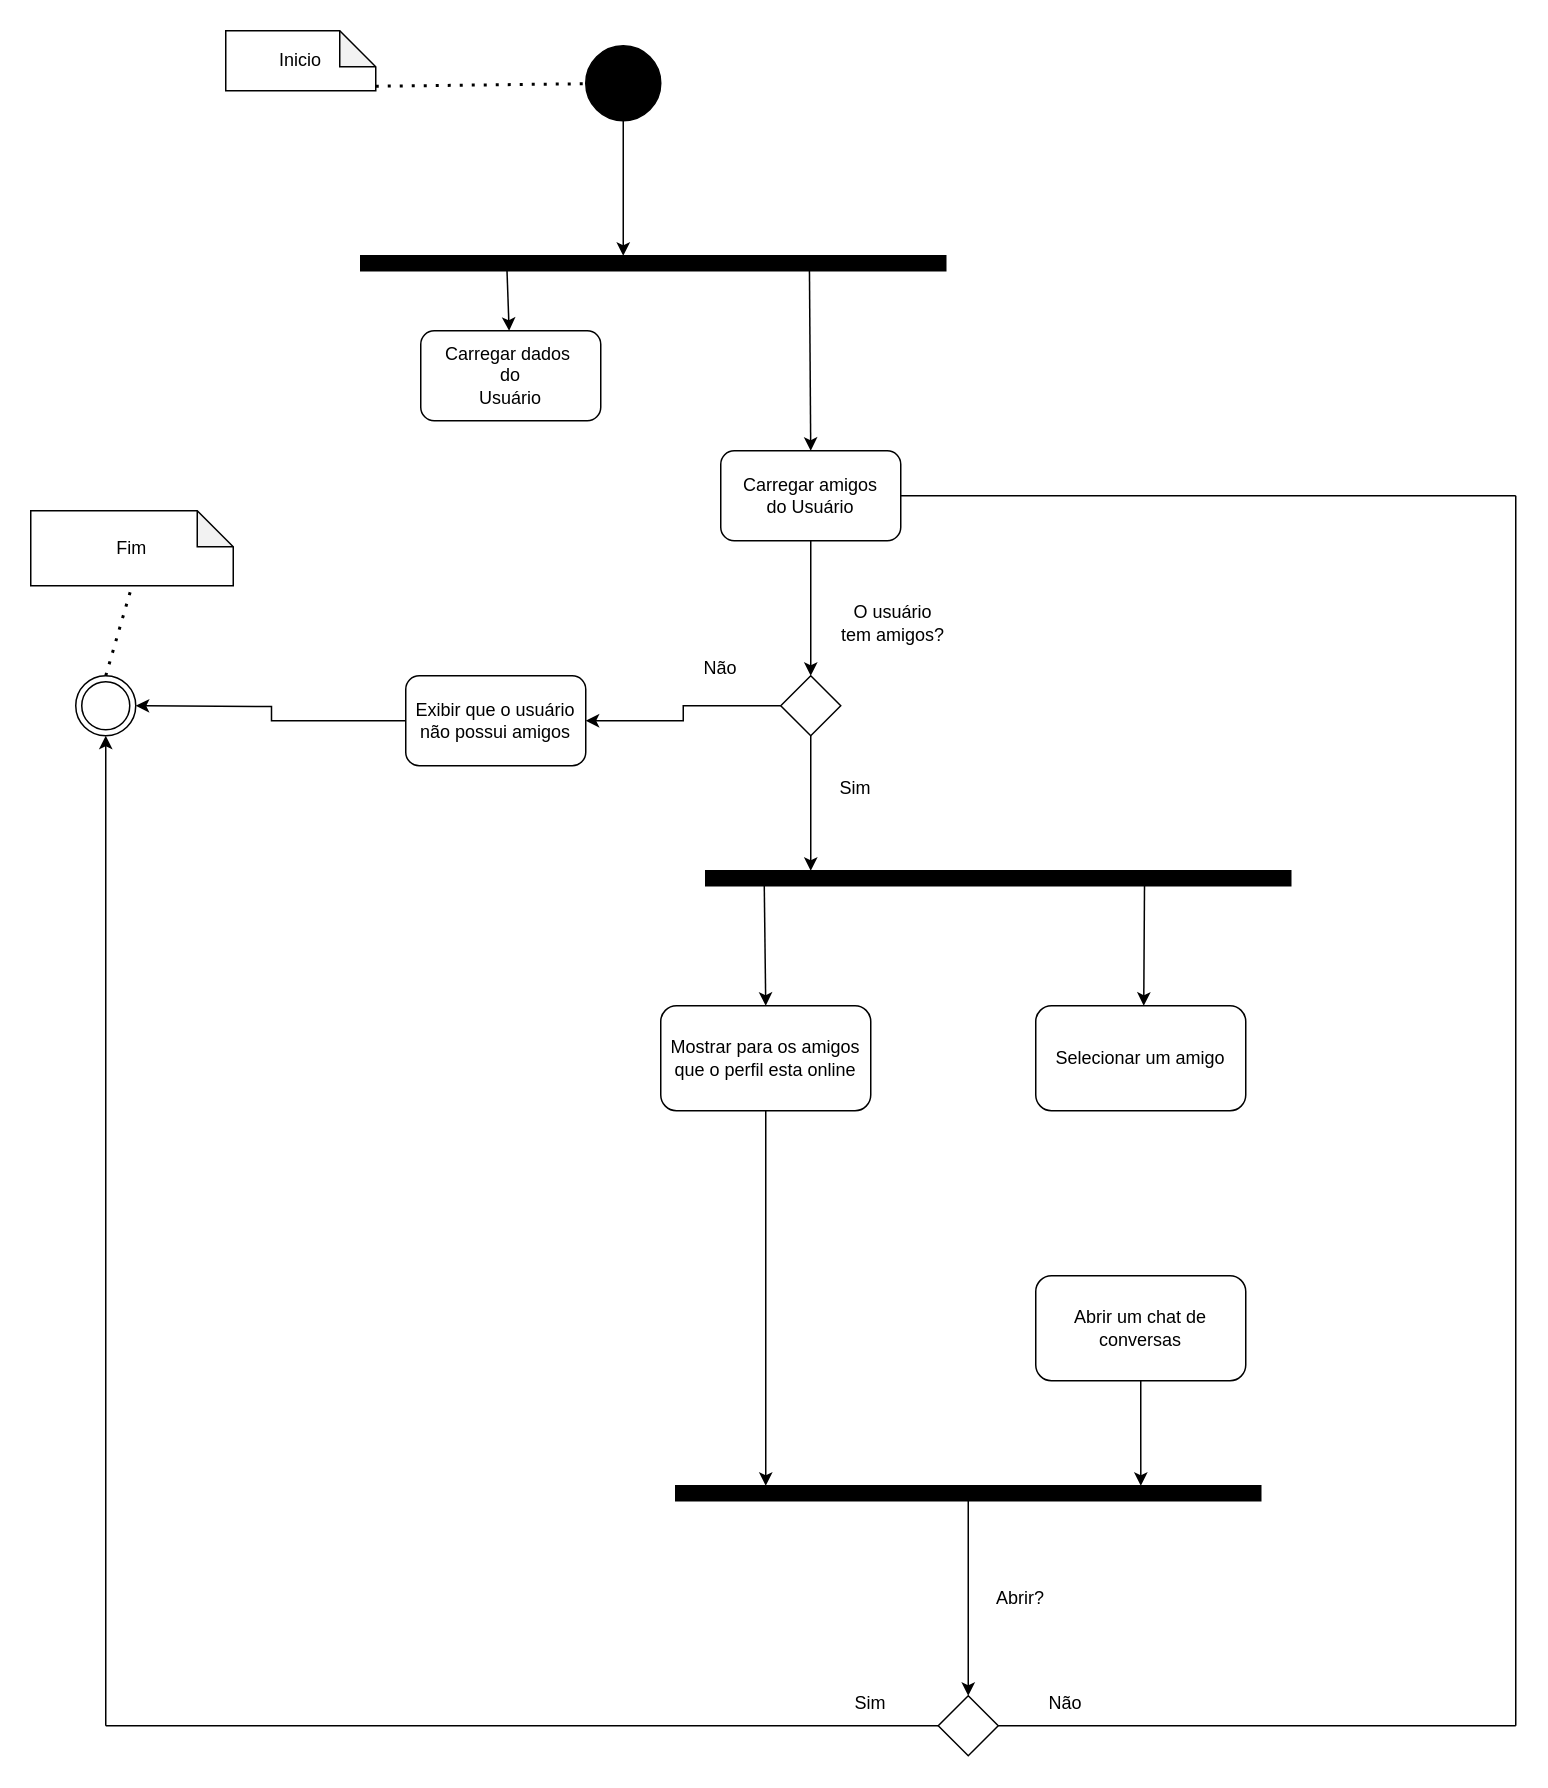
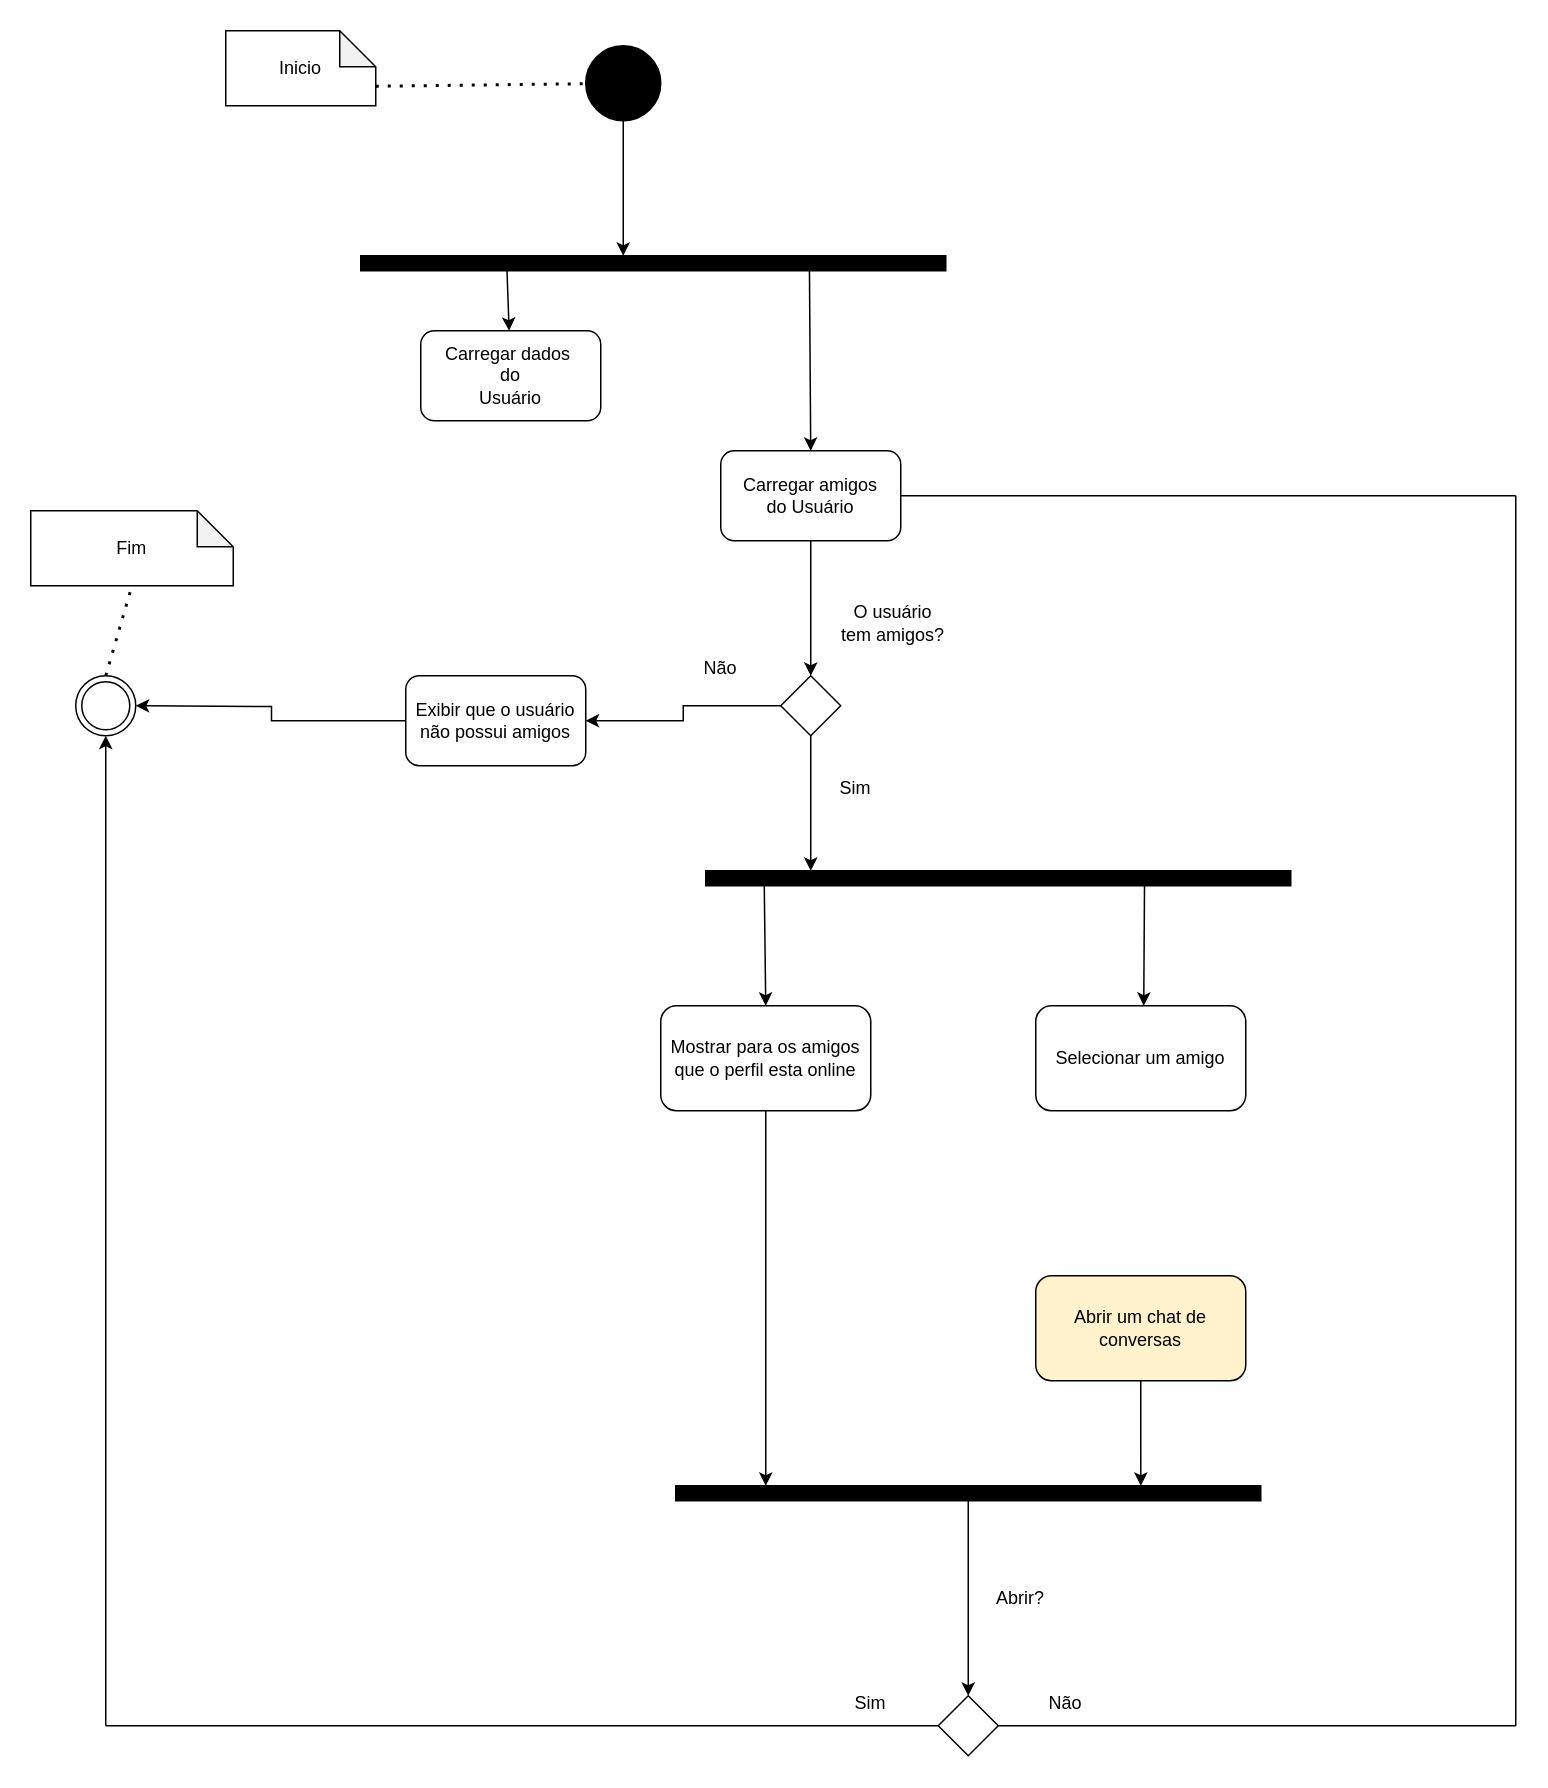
(301, 61) -> (301, 68)
(1141, 1328) -> (1141, 1328)
